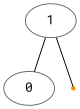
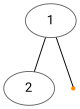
(29, 88) -> (29, 88)
